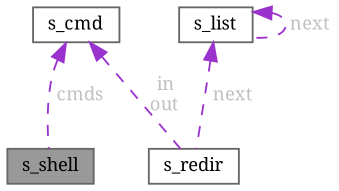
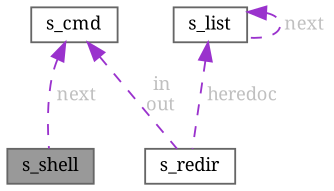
(78, 96) -> (75, 96)
(232, 96) -> (241, 96)
